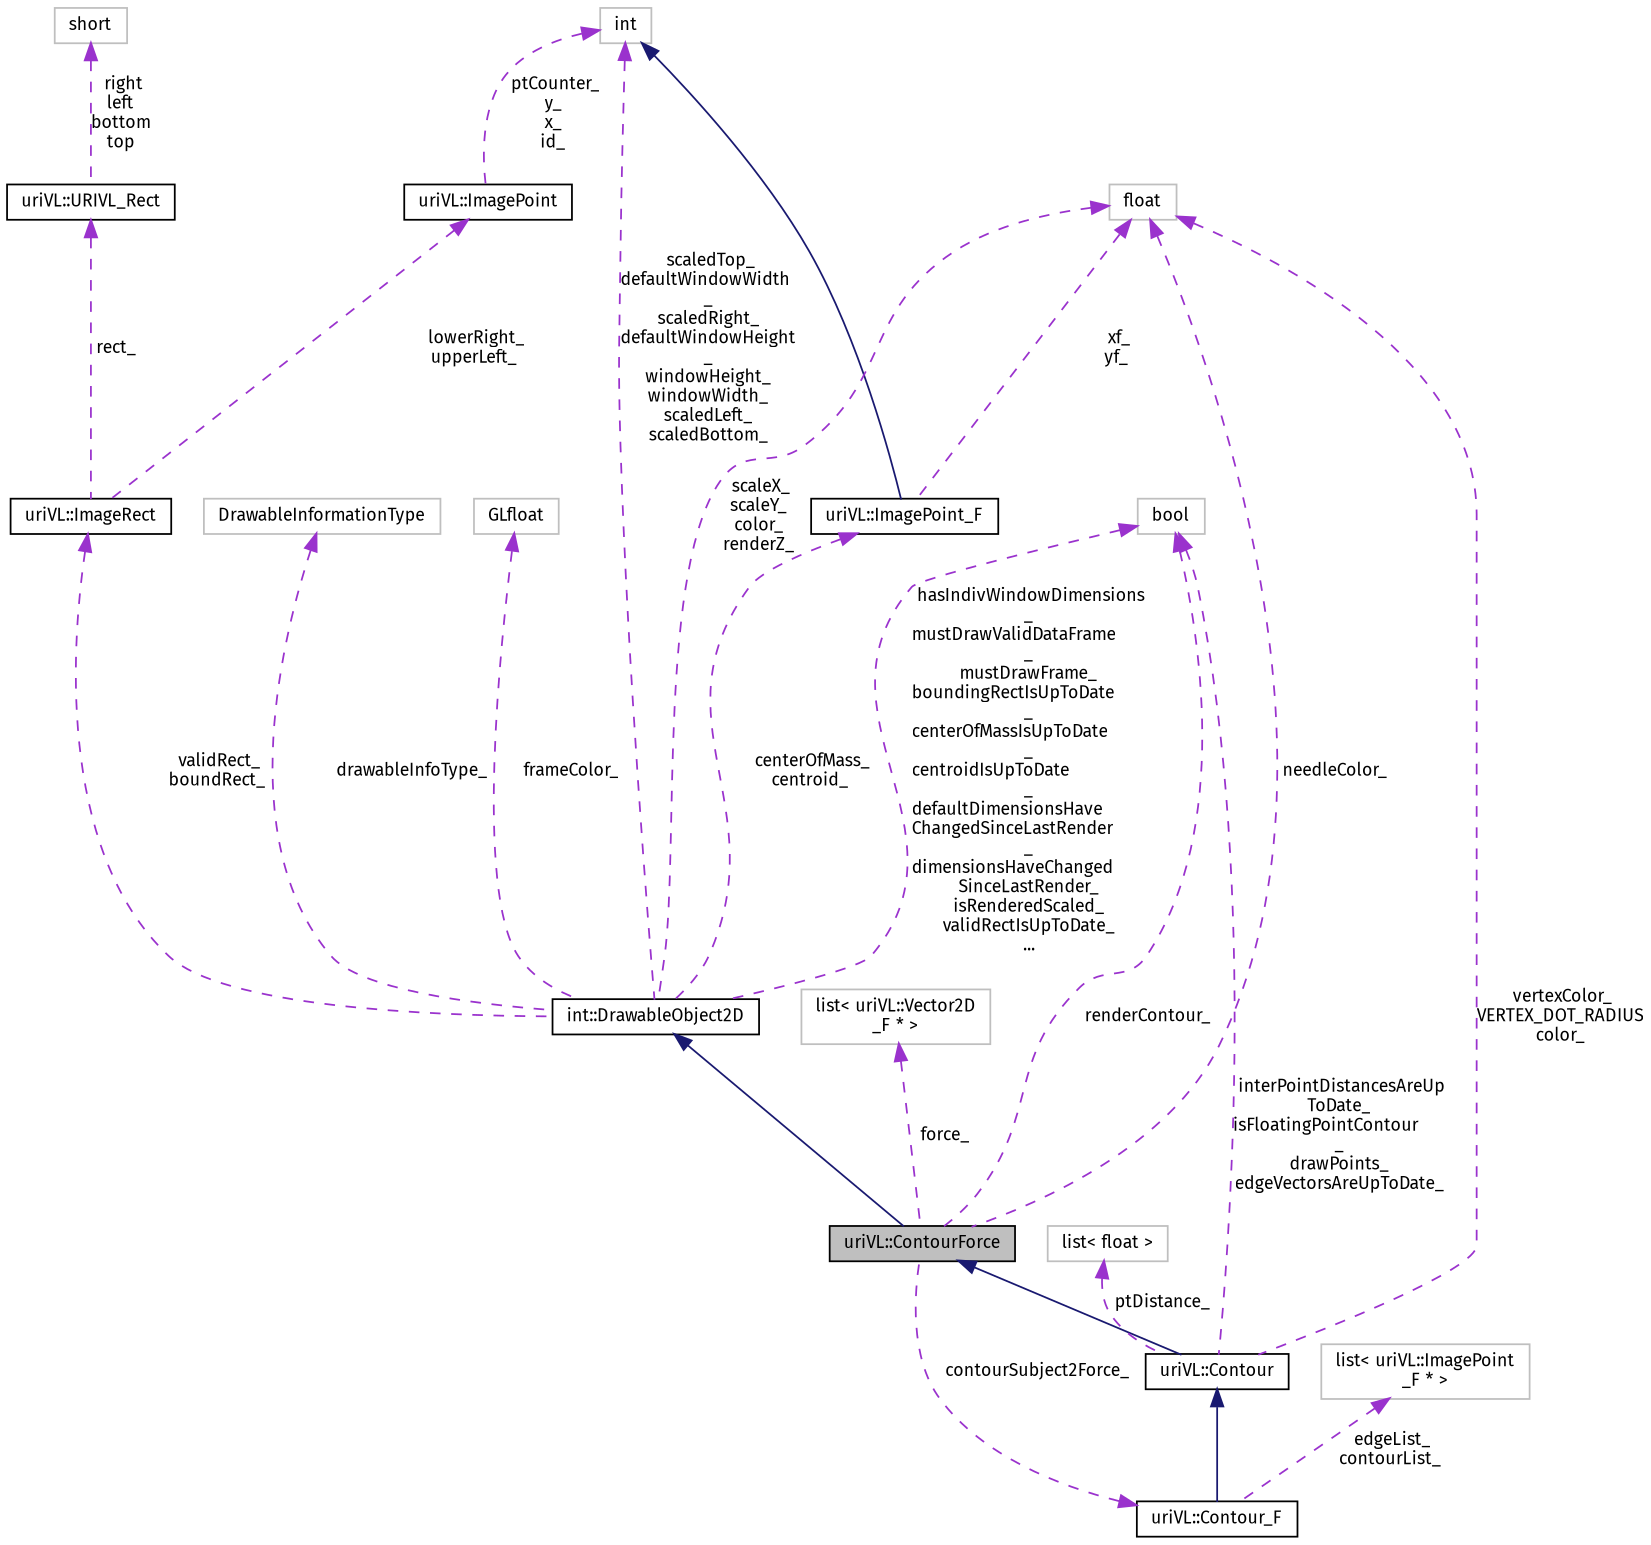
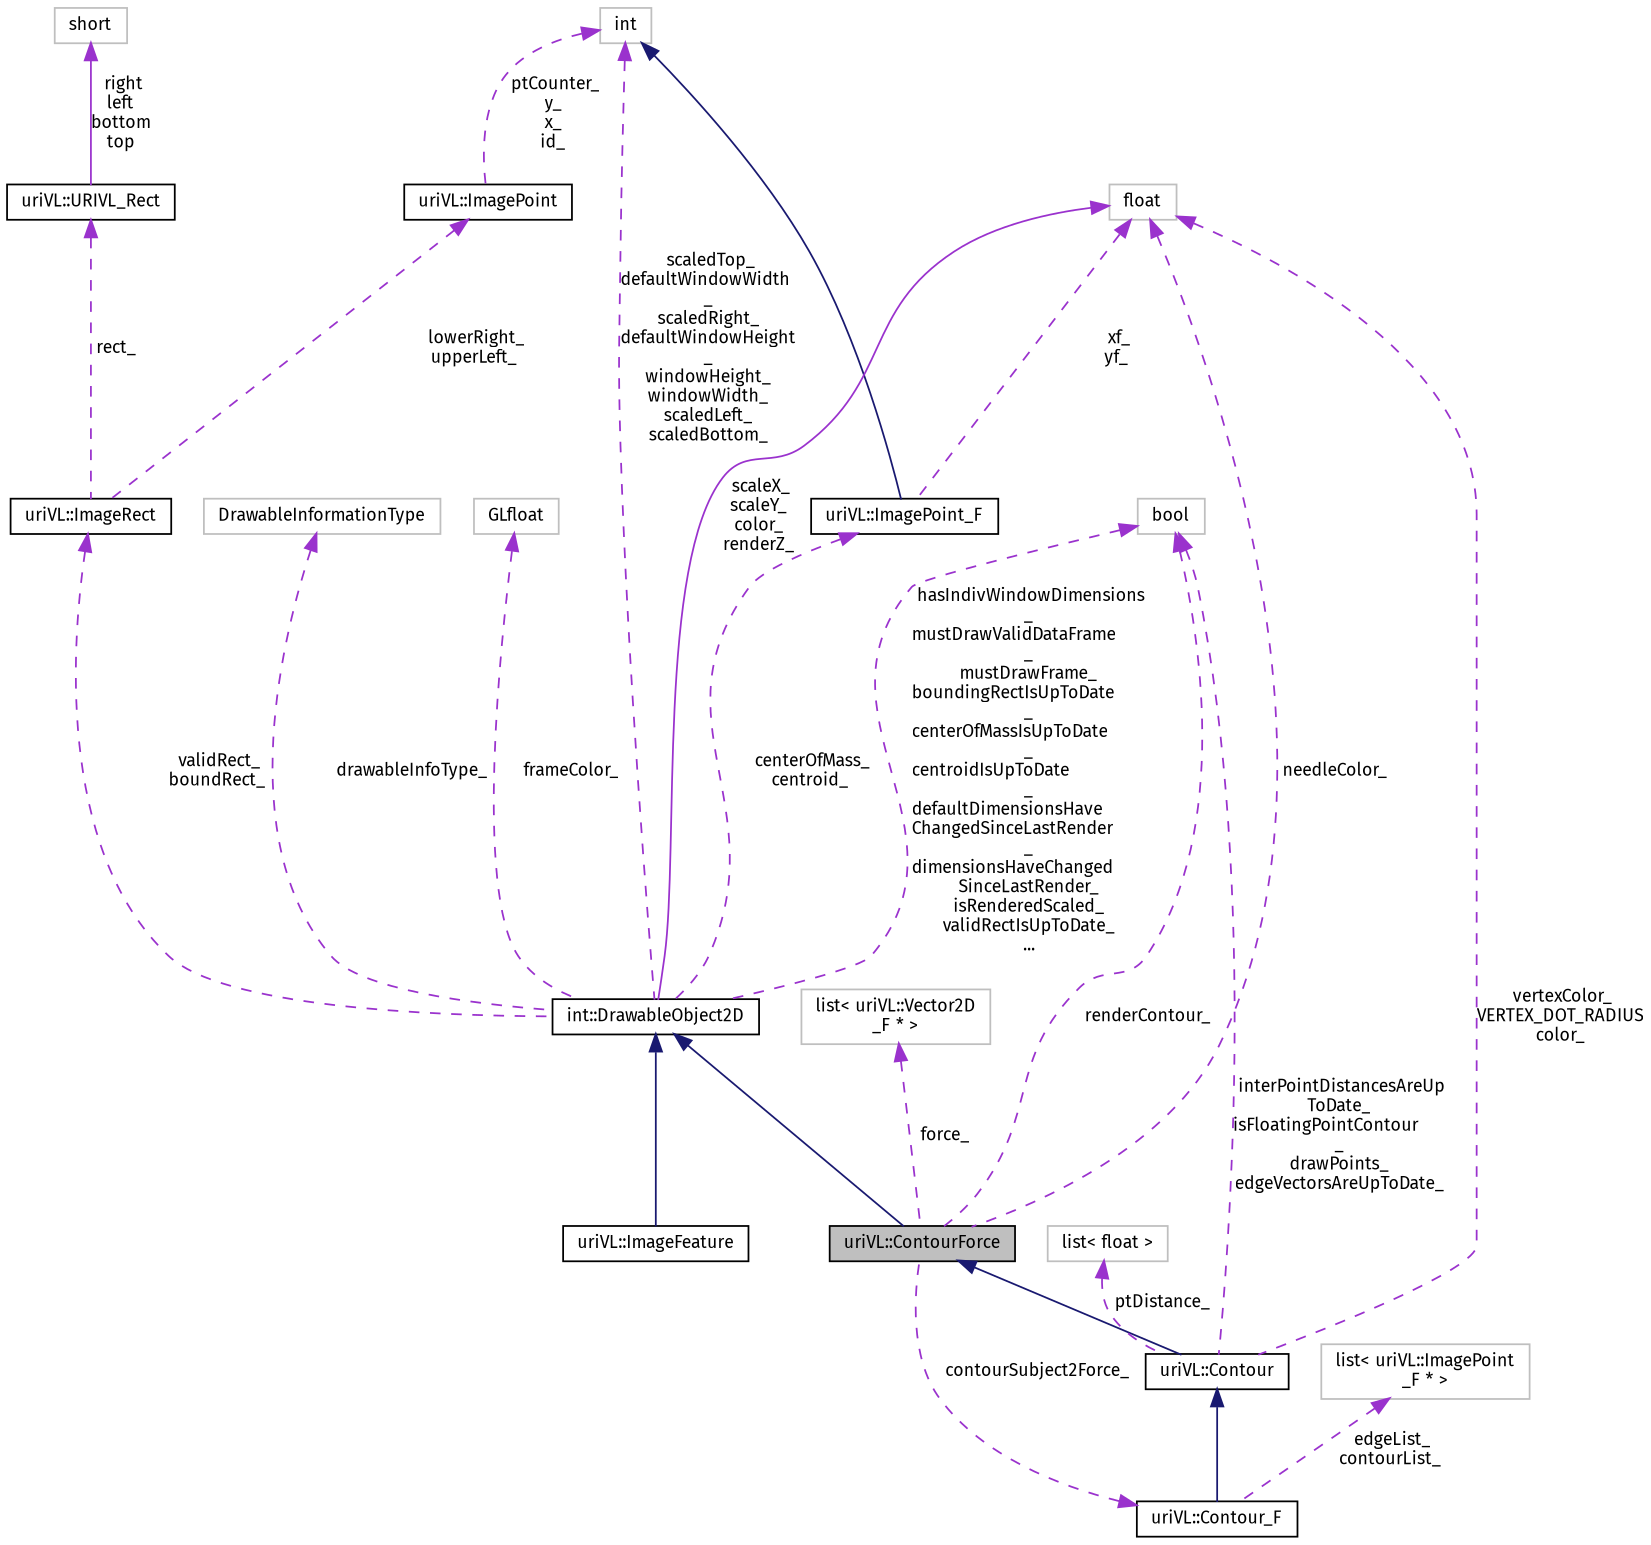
(91, 123) -> (91, 123)
(712, 499) -> (712, 499)
none -> (656, 1244)
